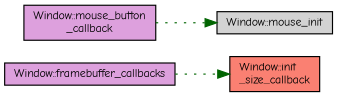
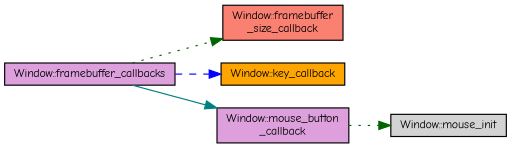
(275, 74) -> (283, 23)
none -> (283, 74)
none -> (169, 95)
